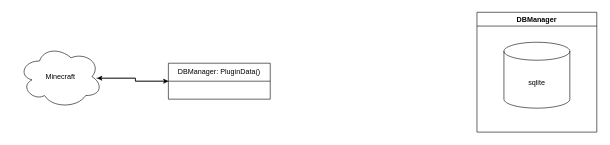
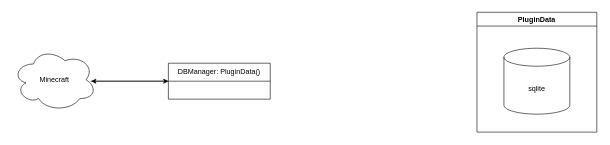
(537, 20) -> (537, 20)
(537, 75) -> (537, 81)
(60, 77) -> (54, 80)
